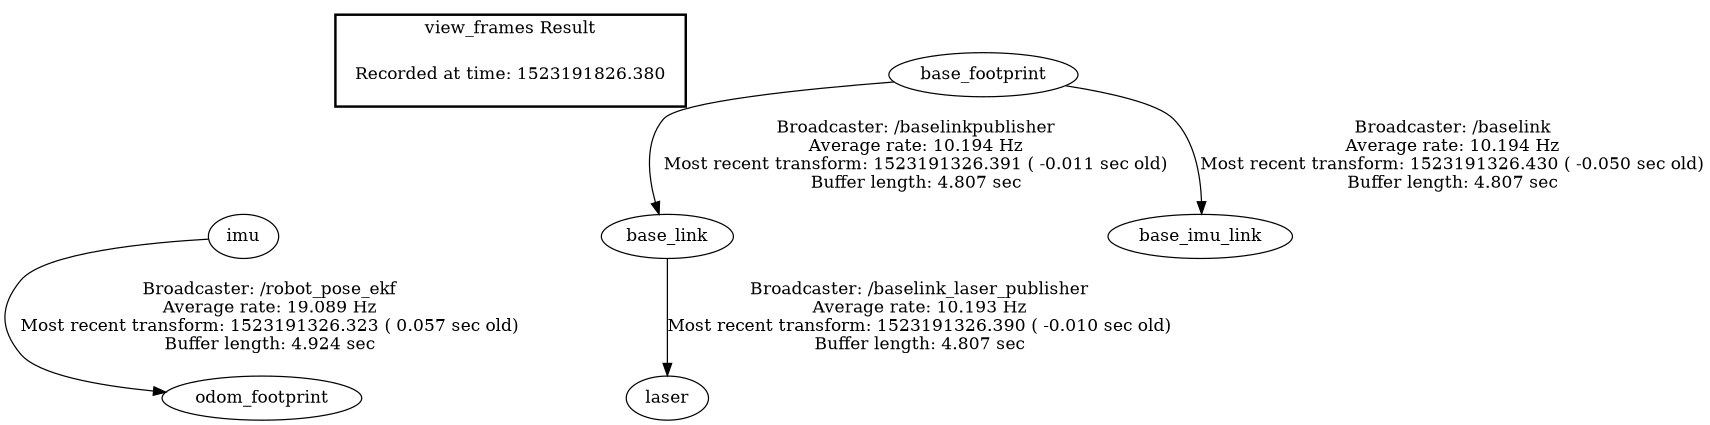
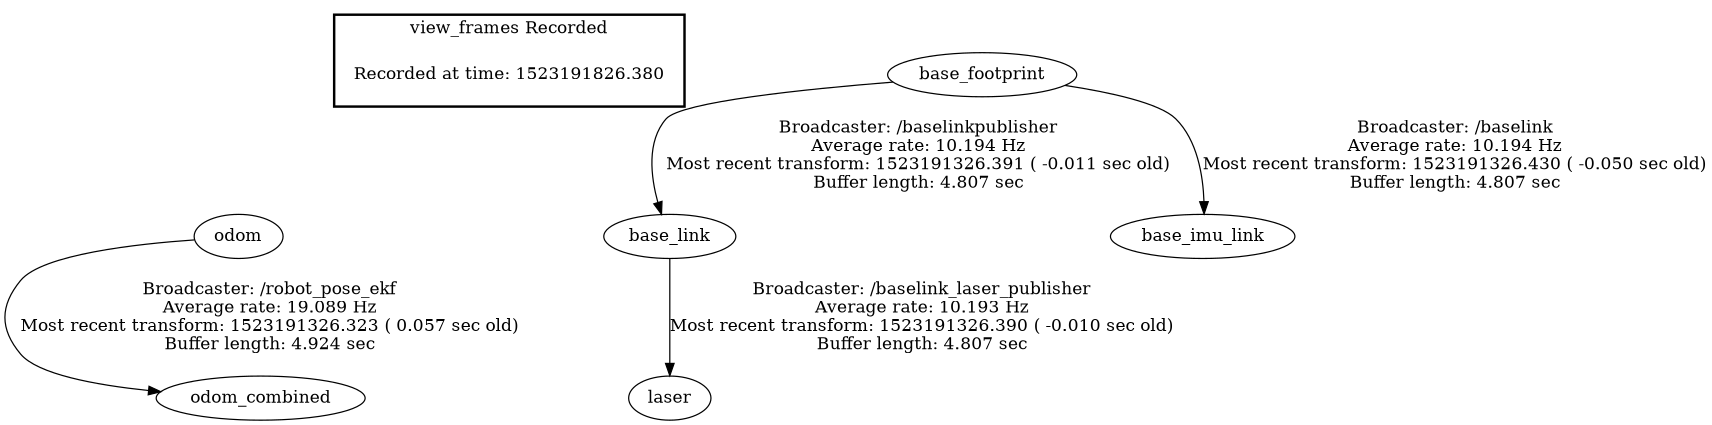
(511, 29) -> (509, 29)
(244, 236) -> (239, 236)
(262, 398) -> (261, 398)
